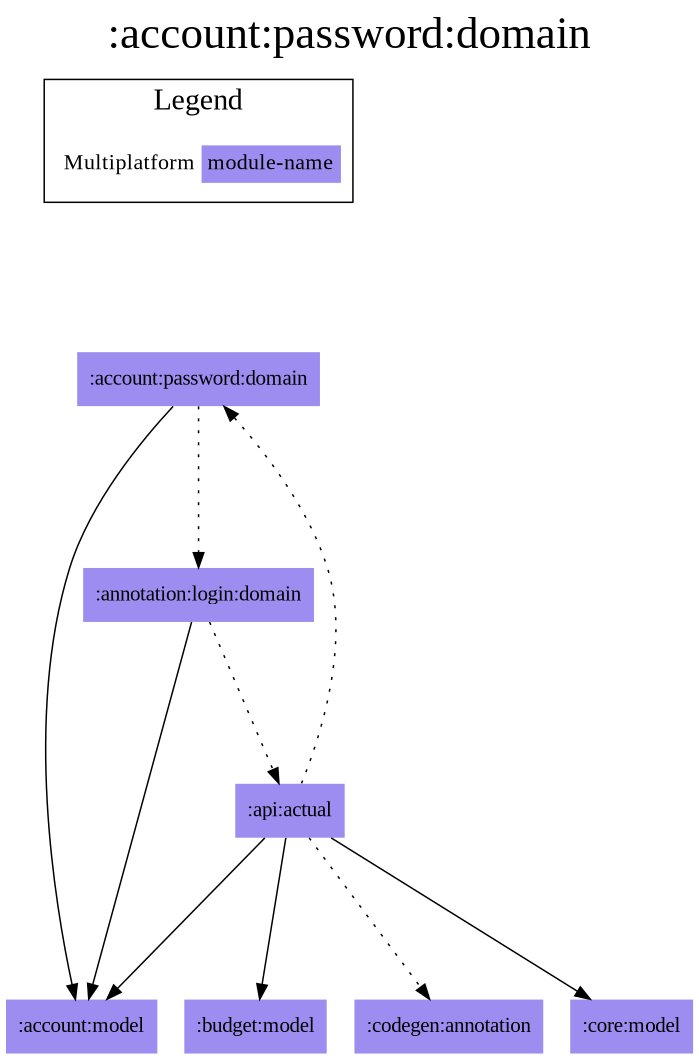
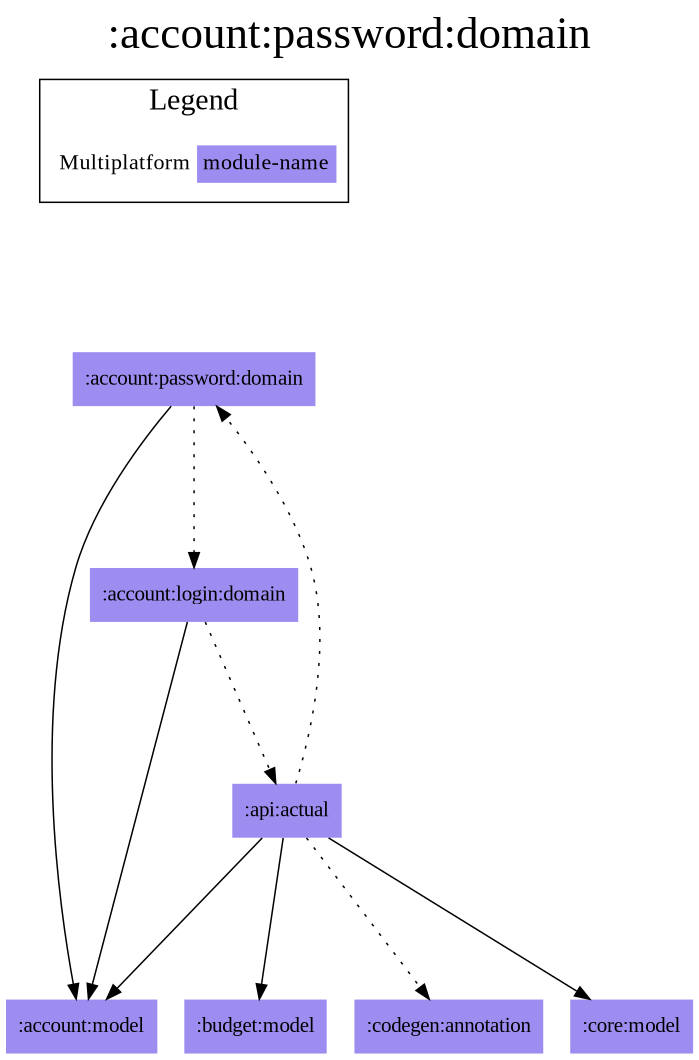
(199, 595) -> (194, 595)
